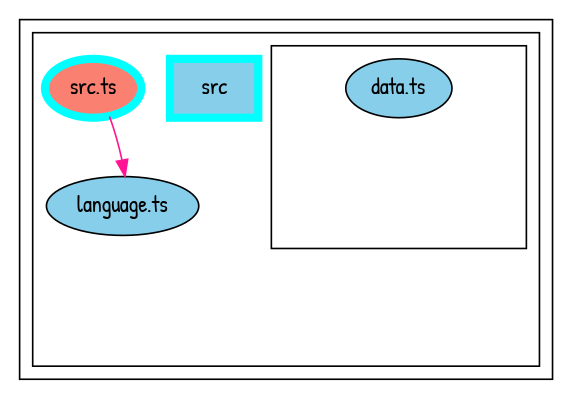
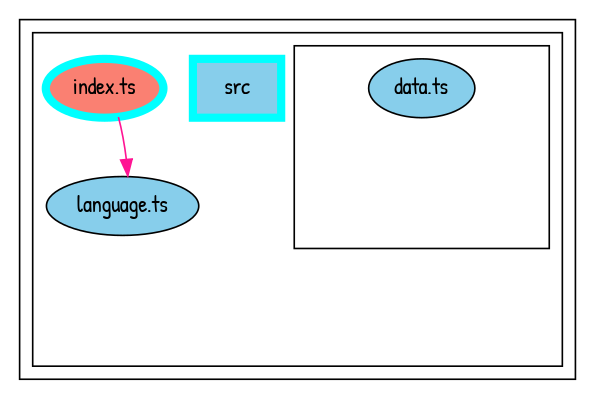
(93, 88) -> (105, 88)
